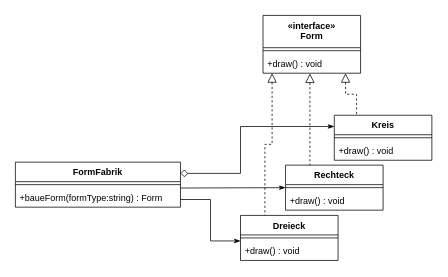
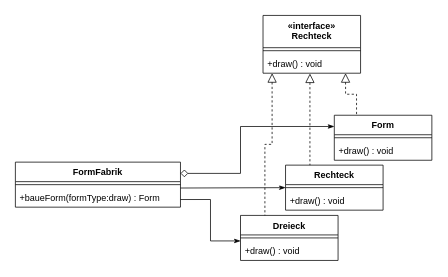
(311, 26) -> (311, 26)
(383, 125) -> (383, 125)
(97, 198) -> (93, 198)
